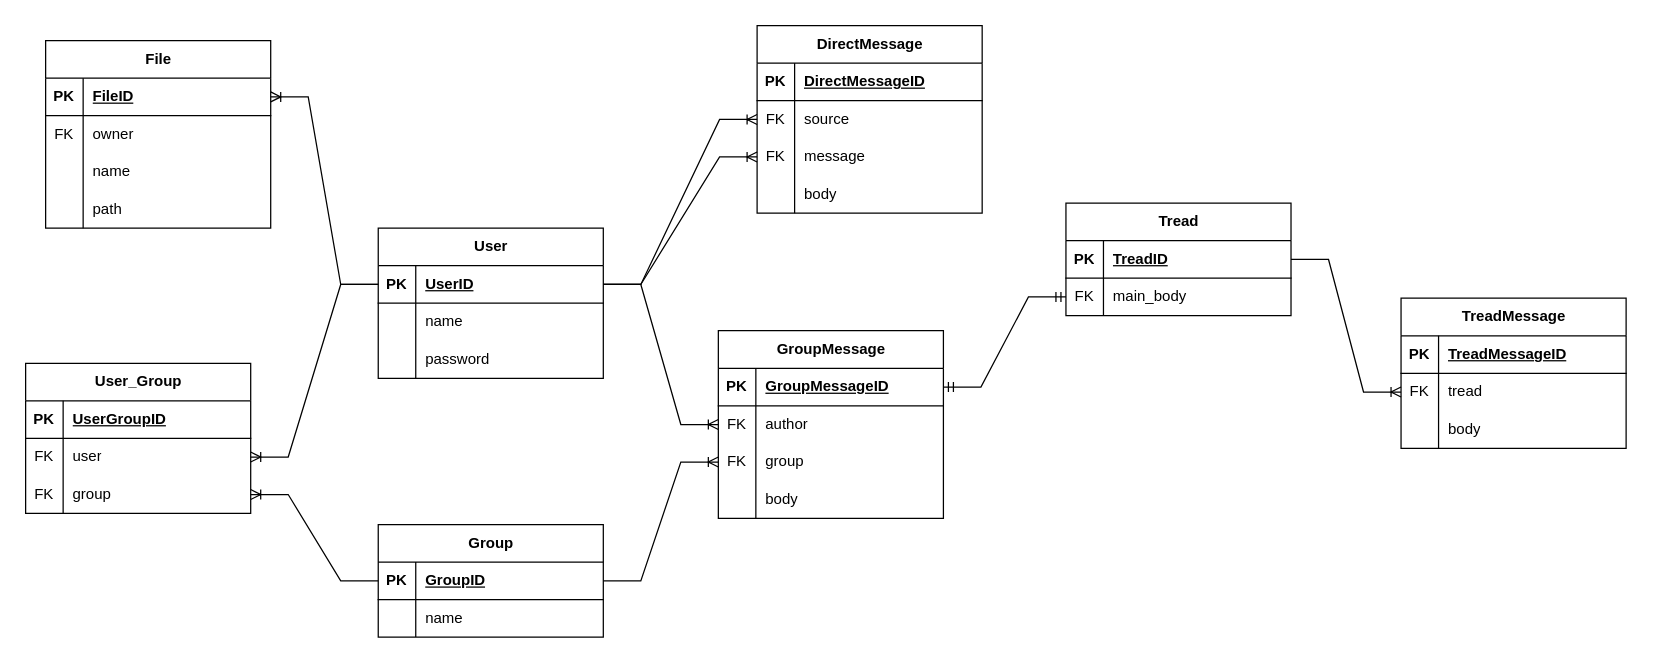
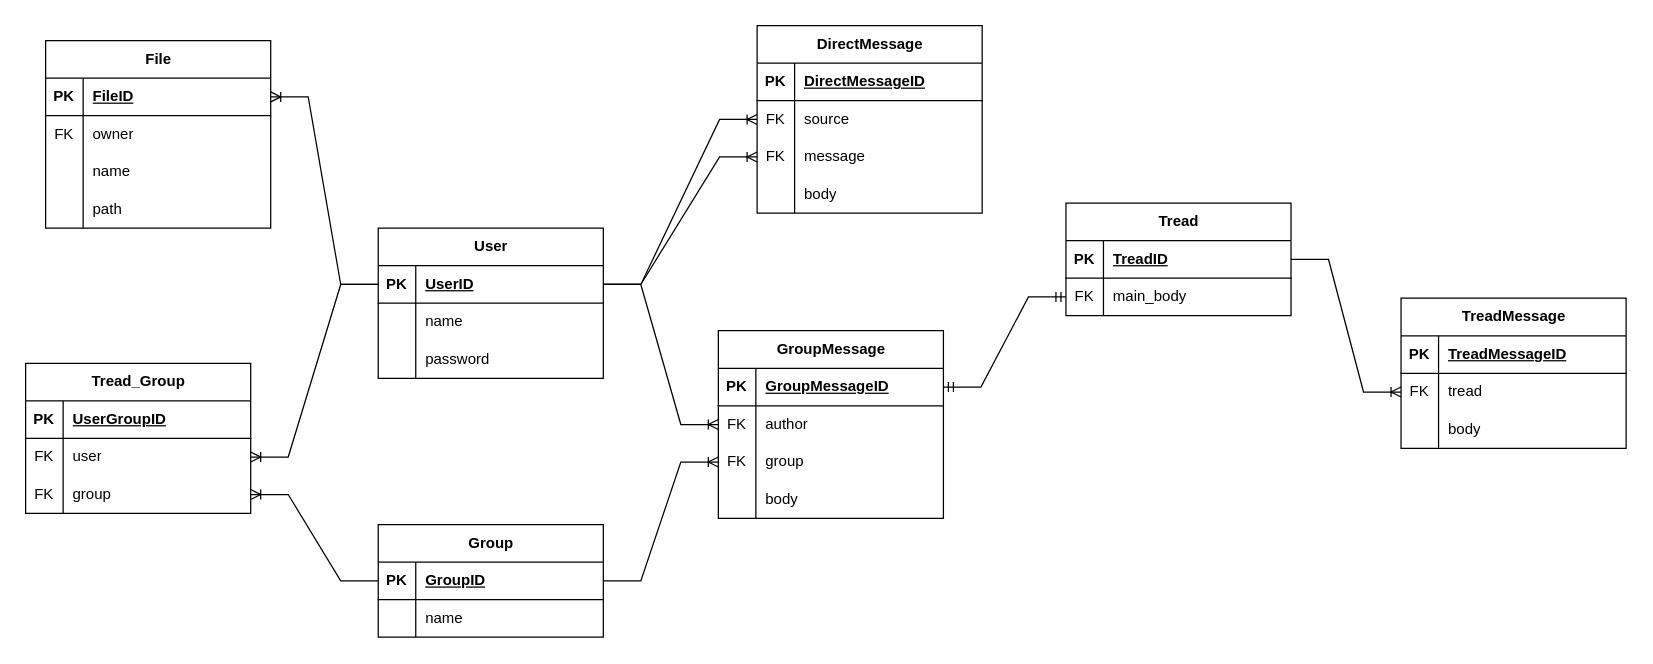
(139, 382) -> (139, 382)
